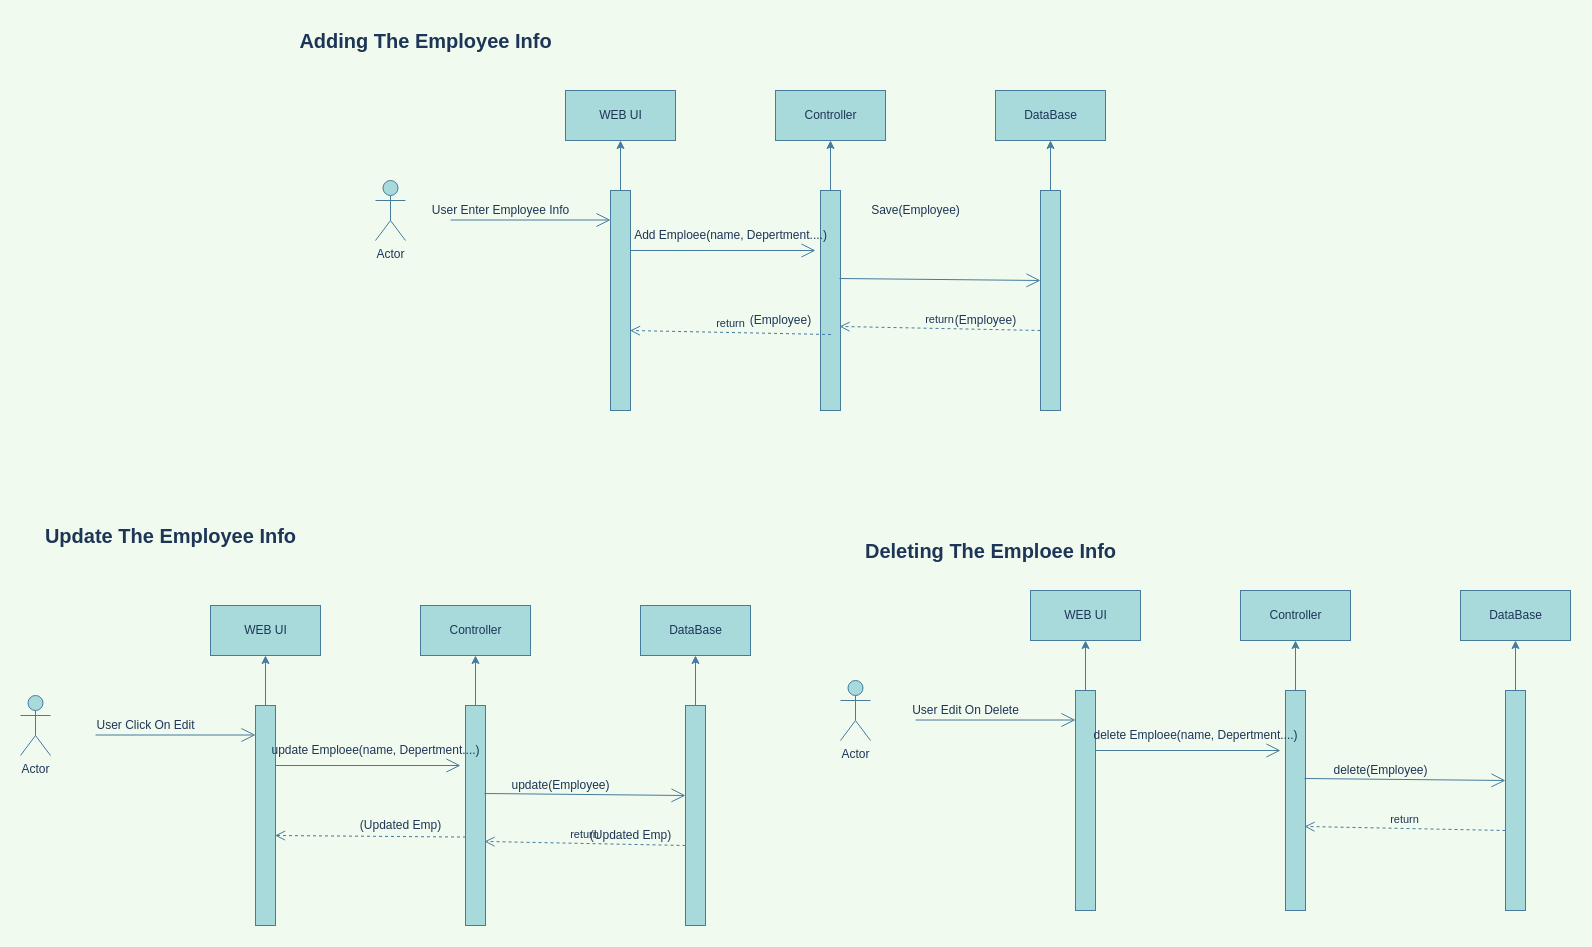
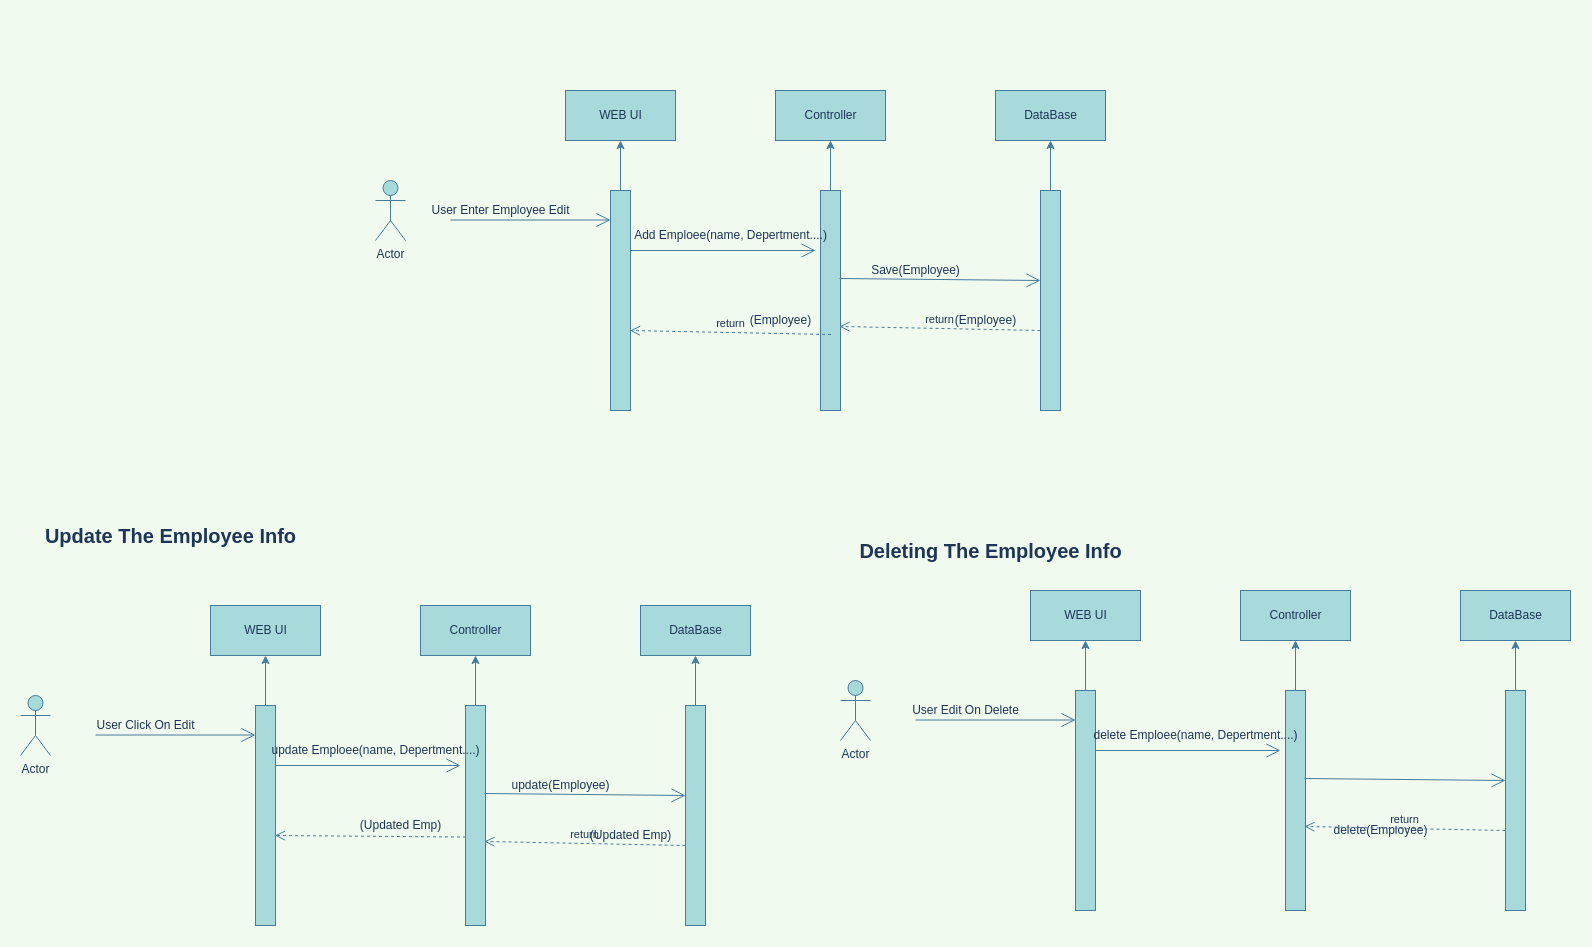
(426, 41) -> none
(501, 211) -> (501, 211)
(916, 211) -> (916, 271)
(991, 551) -> (991, 551)
(1381, 771) -> (1381, 831)
